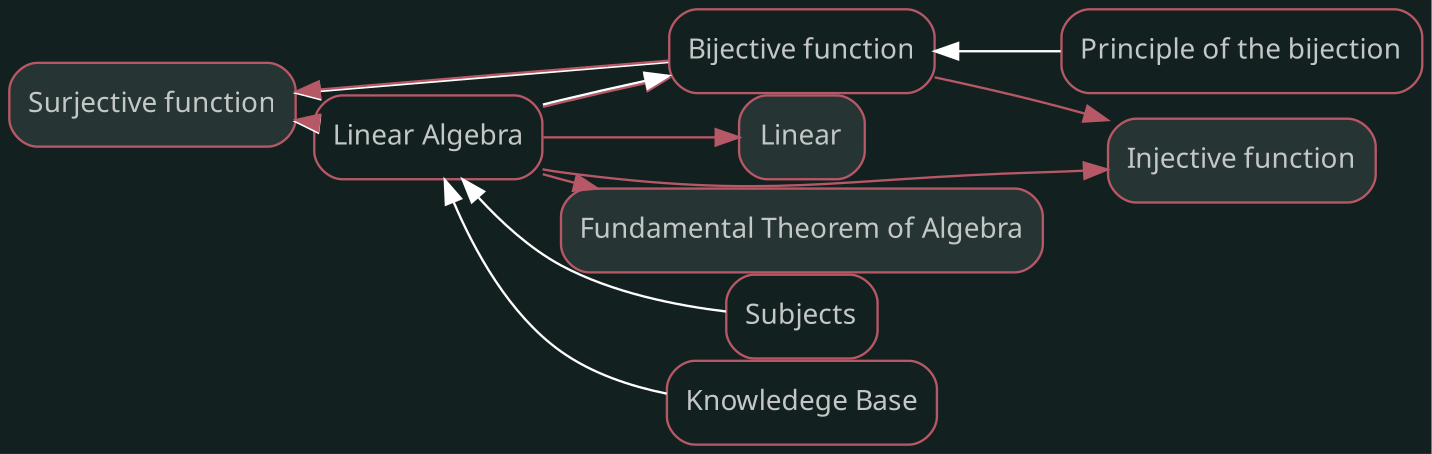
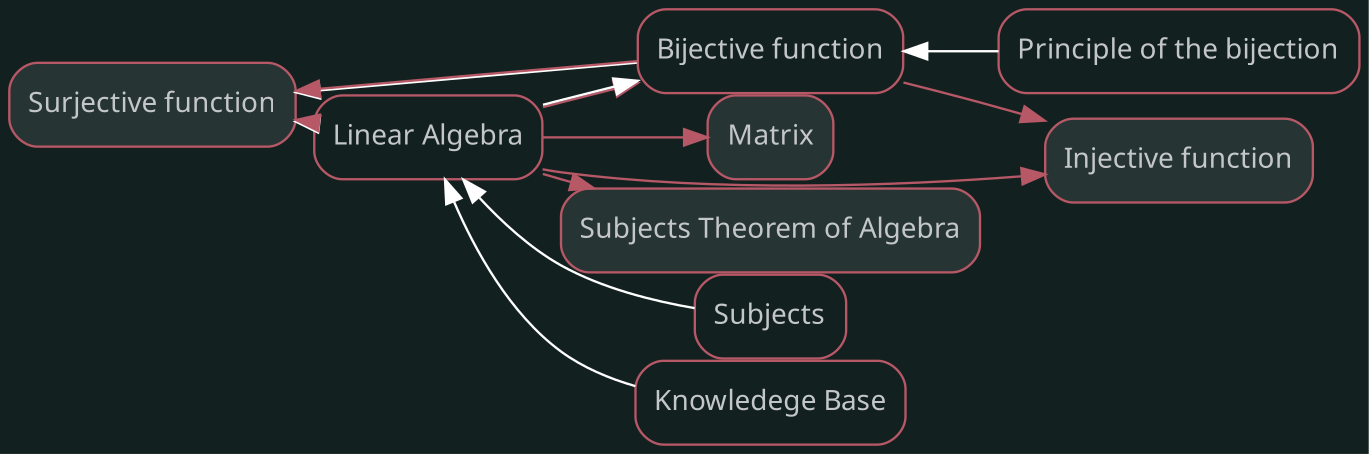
(802, 137) -> (770, 137)
(802, 230) -> (770, 230)
